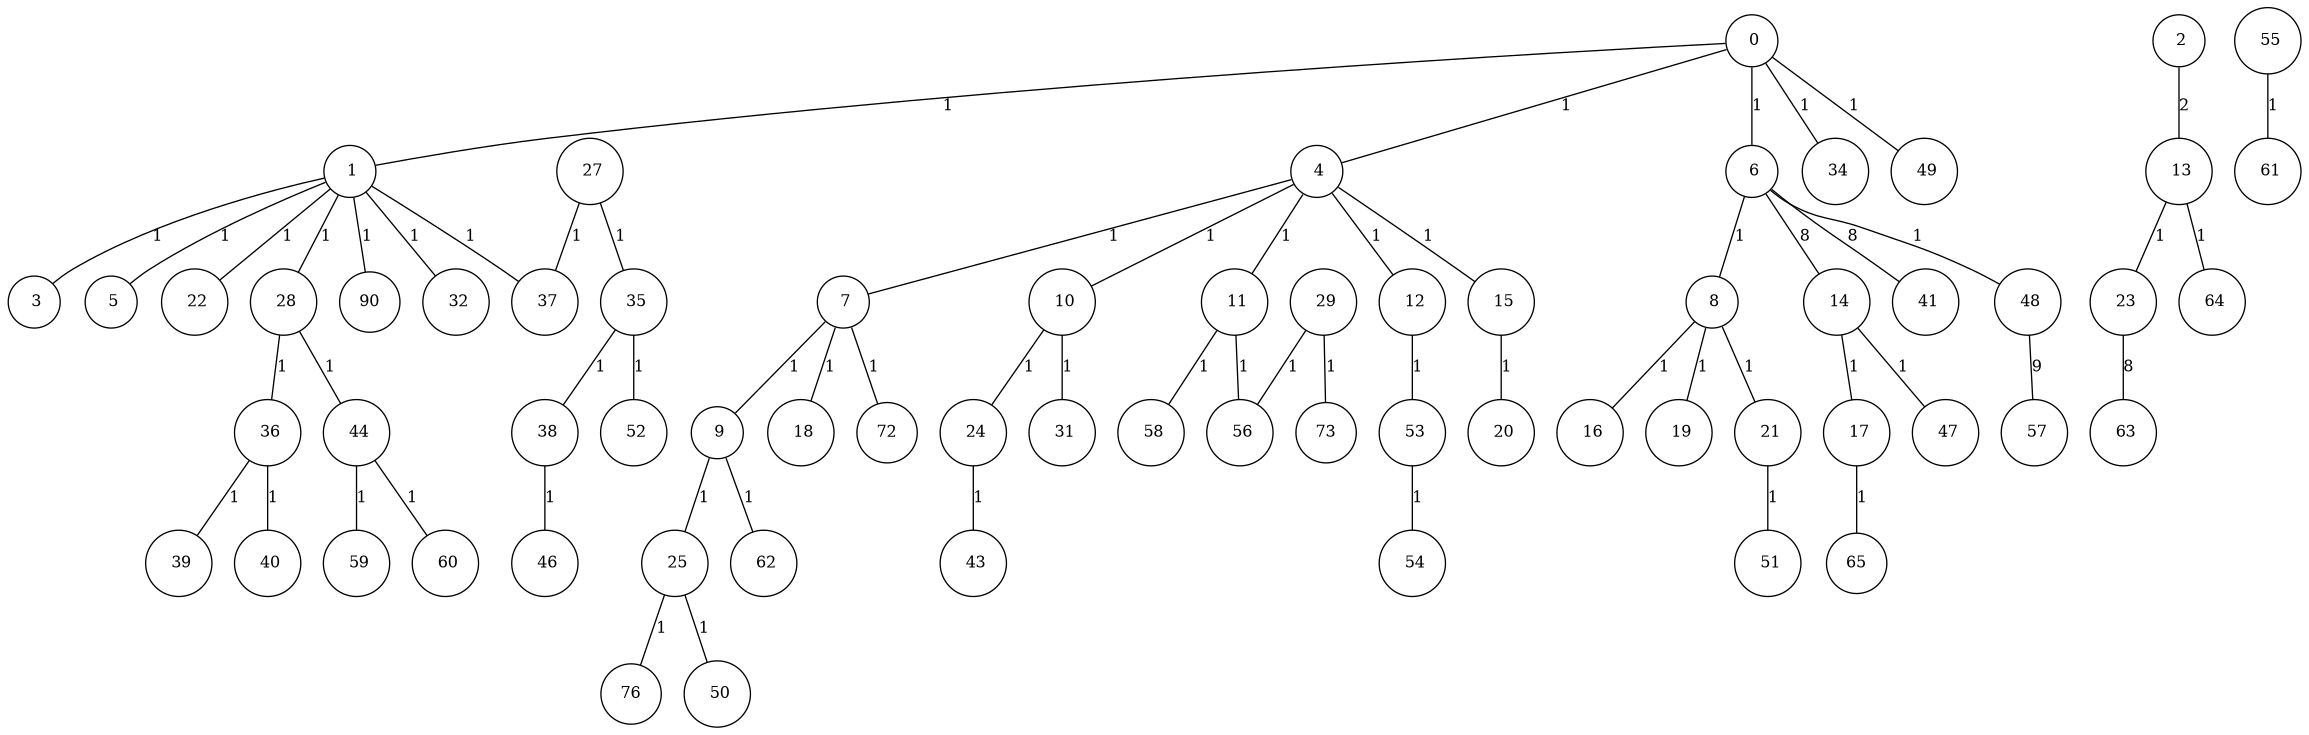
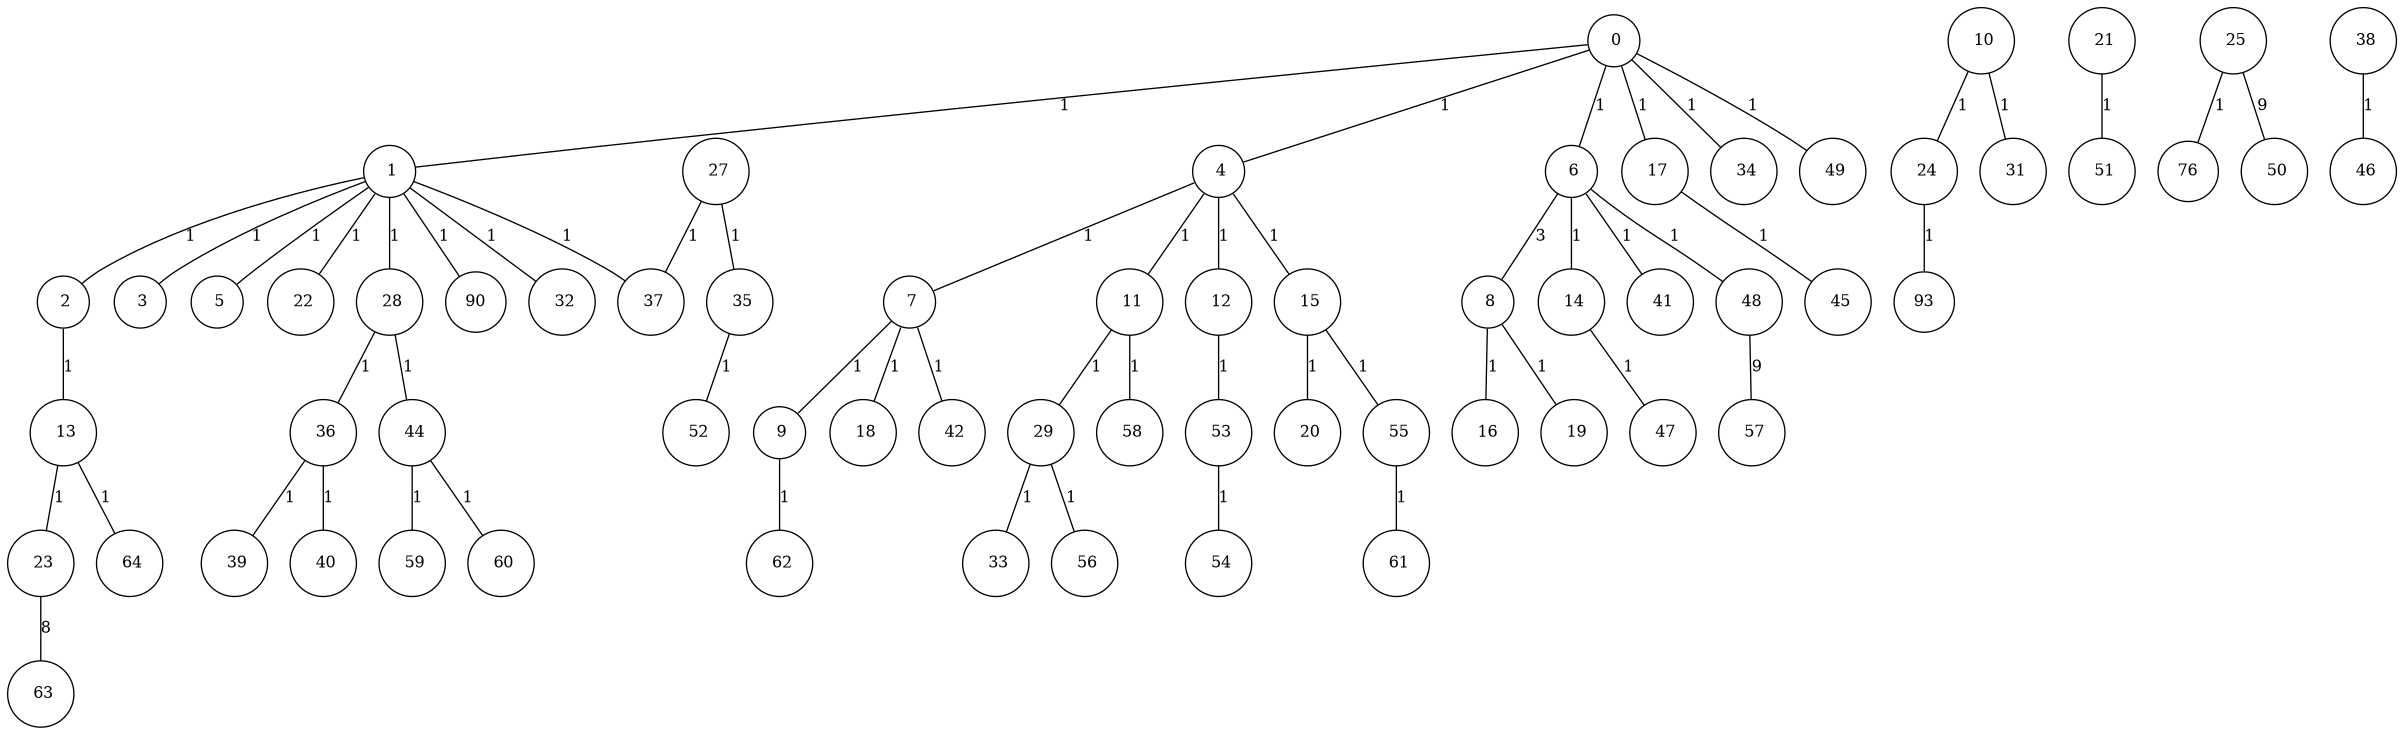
(2184, 106) -> (69, 367)
none -> (218, 218)
(1192, 235) -> none
(1740, 237) -> (1541, 237)
(1805, 237) -> (1577, 237)
(1853, 237) -> (1627, 237)
(1739, 365) -> none
(589, 367) -> none
(1237, 367) -> (1085, 367)
none -> (1352, 367)
(1847, 368) -> (1633, 103)
(887, 433) -> (952, 433)
(1326, 433) -> (996, 563)
(697, 495) -> none
(973, 563) -> (1924, 302)
(1857, 563) -> (1838, 302)
(704, 629) -> (2262, 106)
